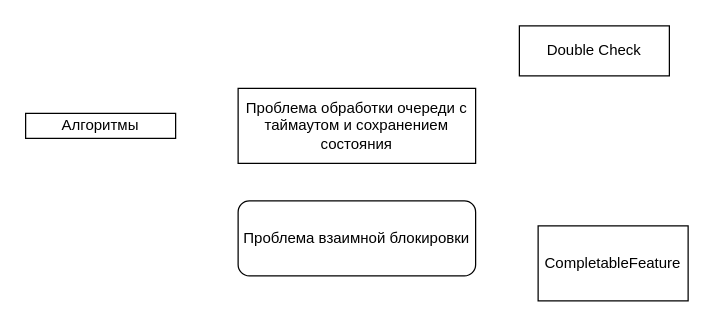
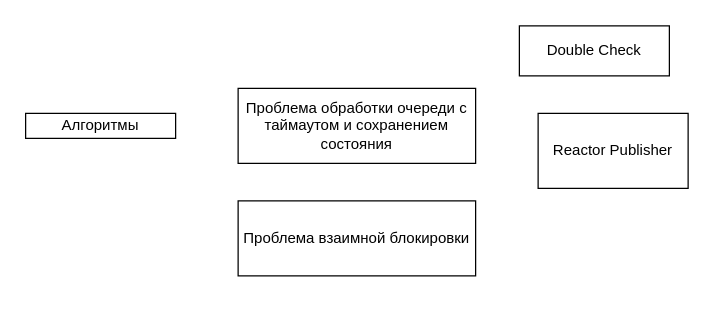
none -> (613, 151)
(357, 238) -> (357, 238)
(613, 263) -> none
